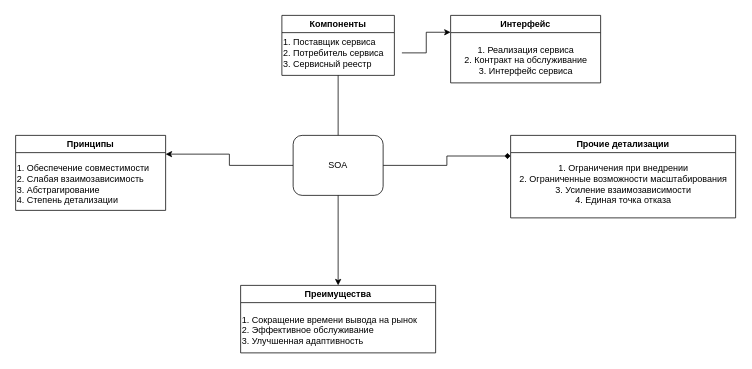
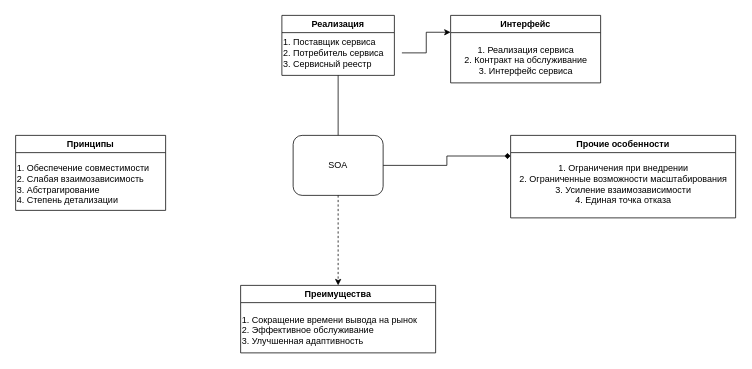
(338, 24) -> (338, 24)
(623, 144) -> (623, 144)
(254, 165) -> none
(338, 238) -> (338, 238)
